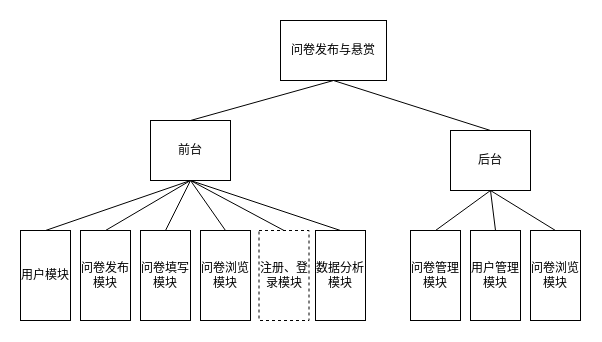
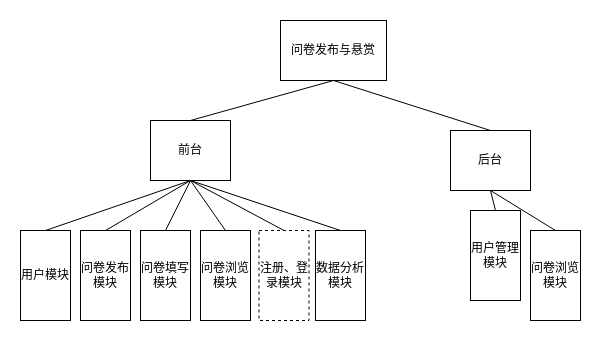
(461, 212) -> none
(436, 276) -> none
(496, 276) -> (496, 256)
